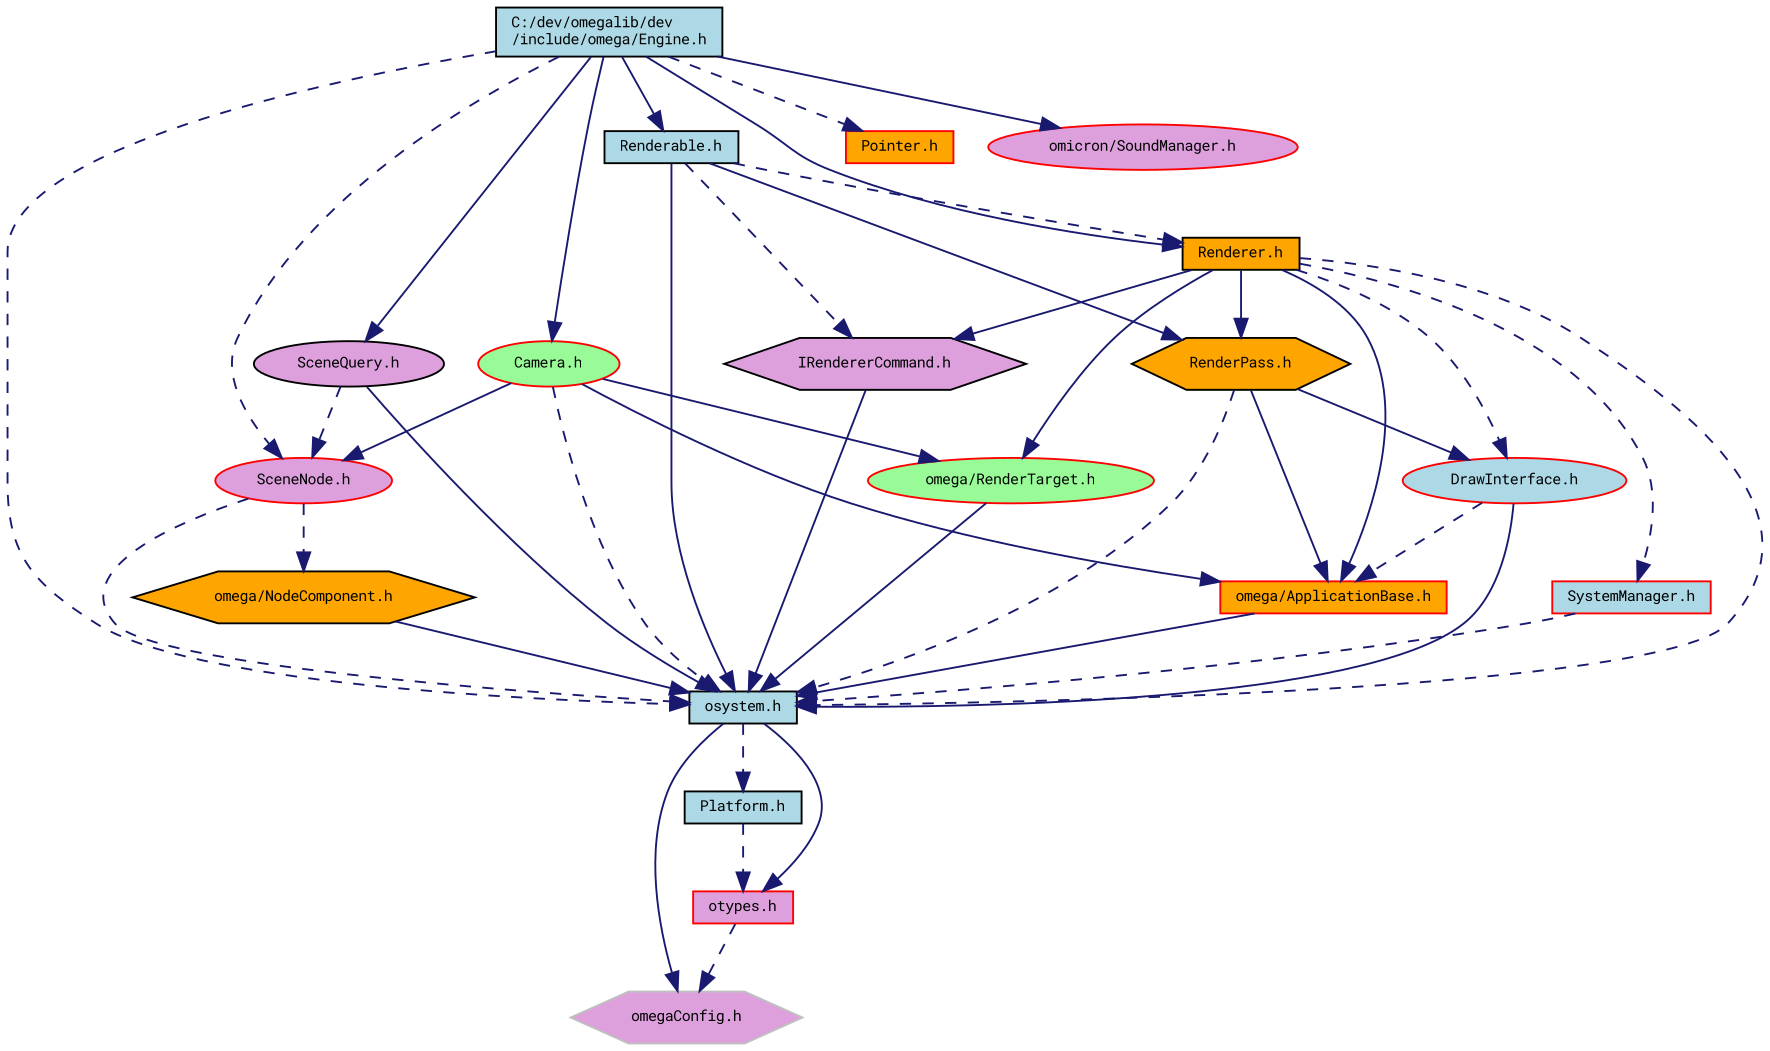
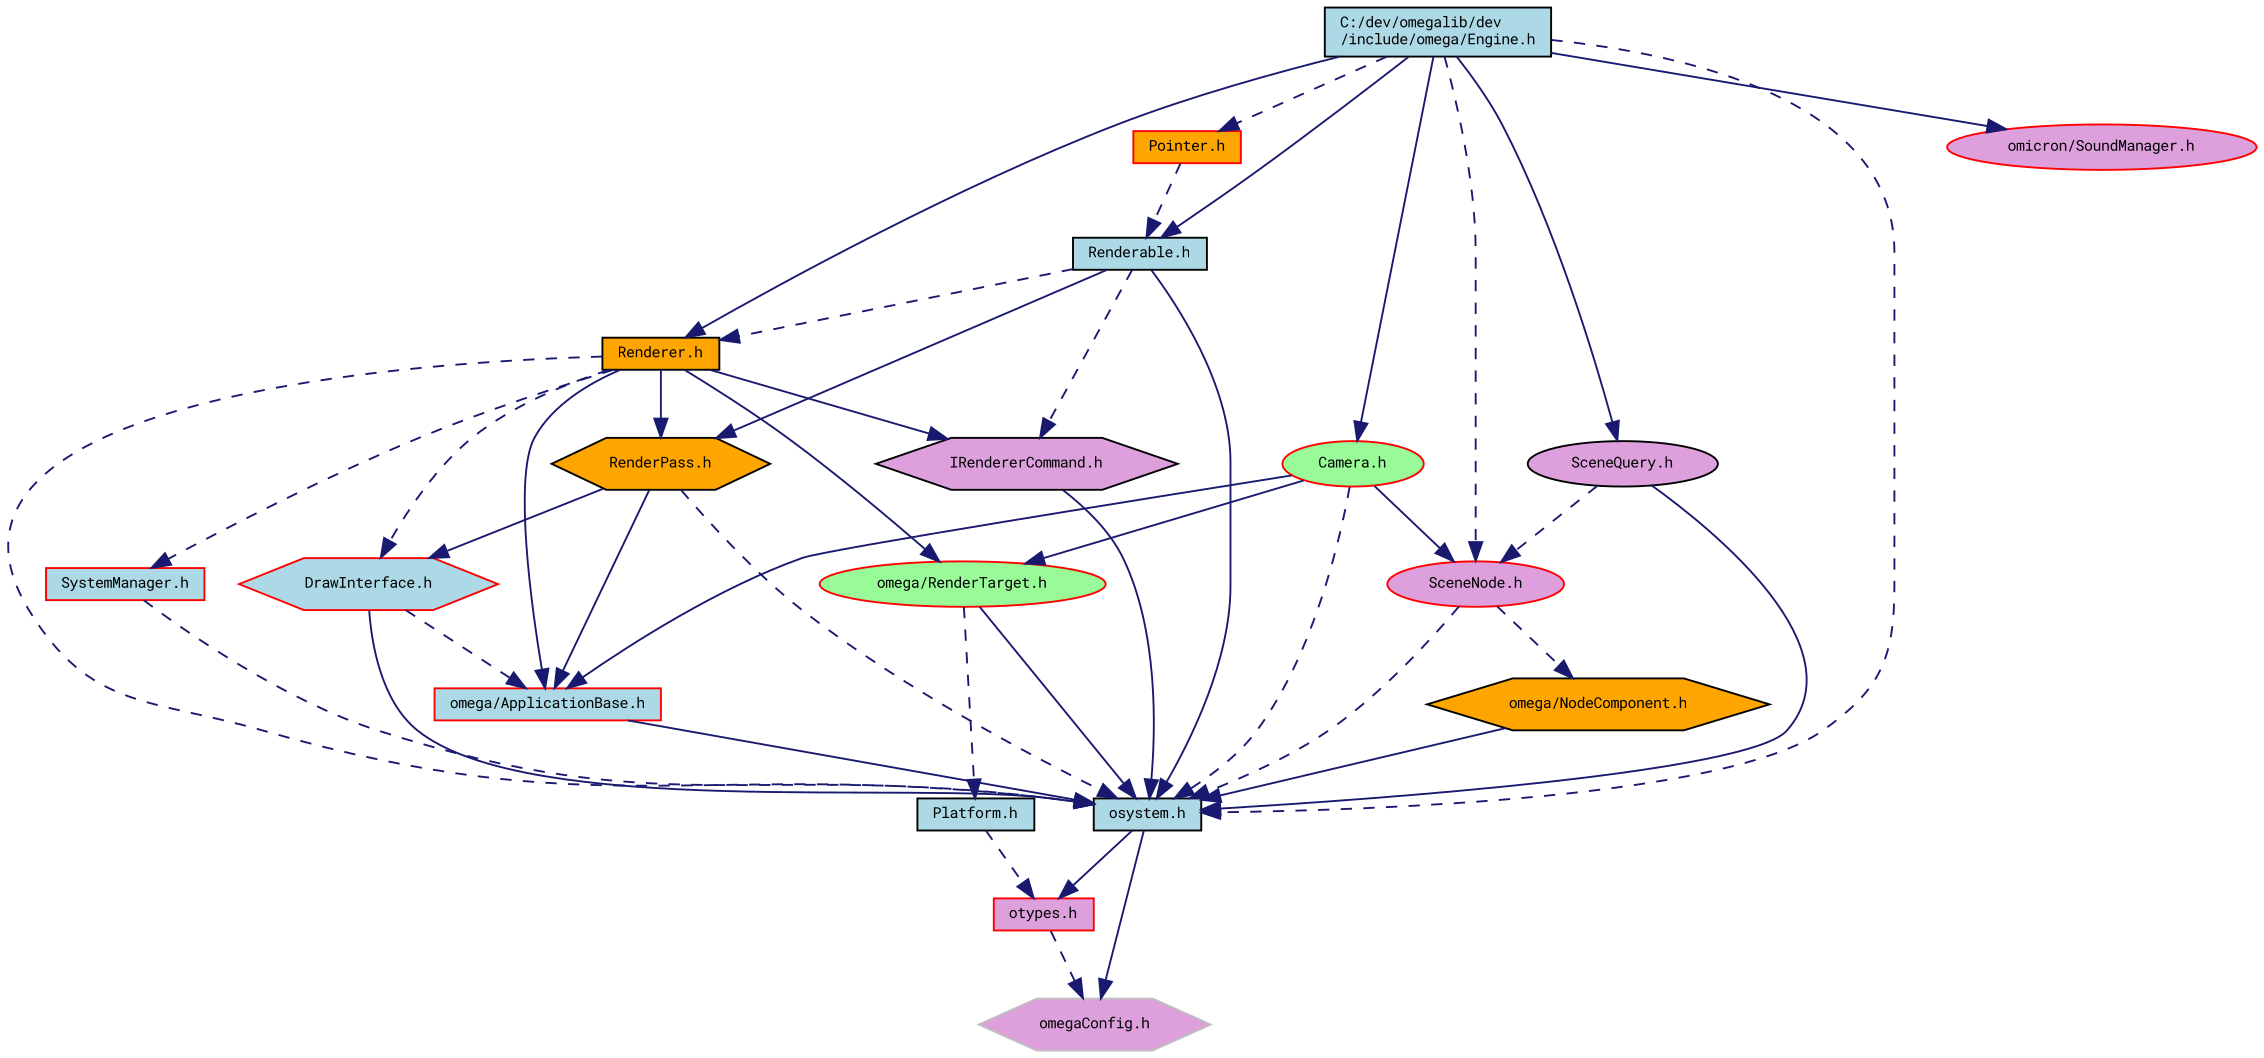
none -> (1168, 192)
(1515, 481) -> (369, 584)
(1333, 597) -> (548, 704)
(743, 748) -> (969, 693)
